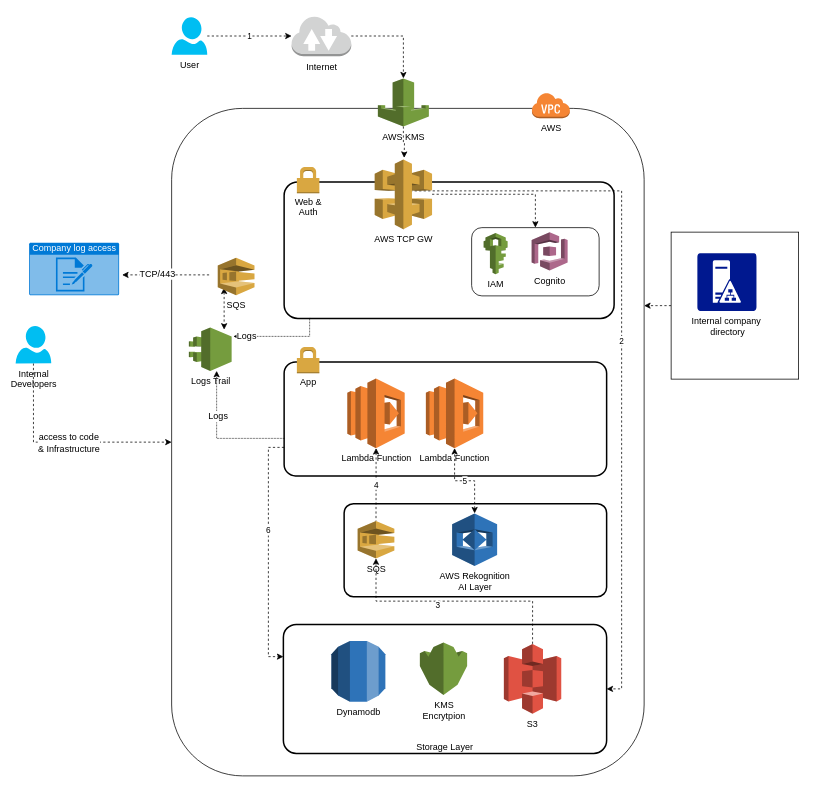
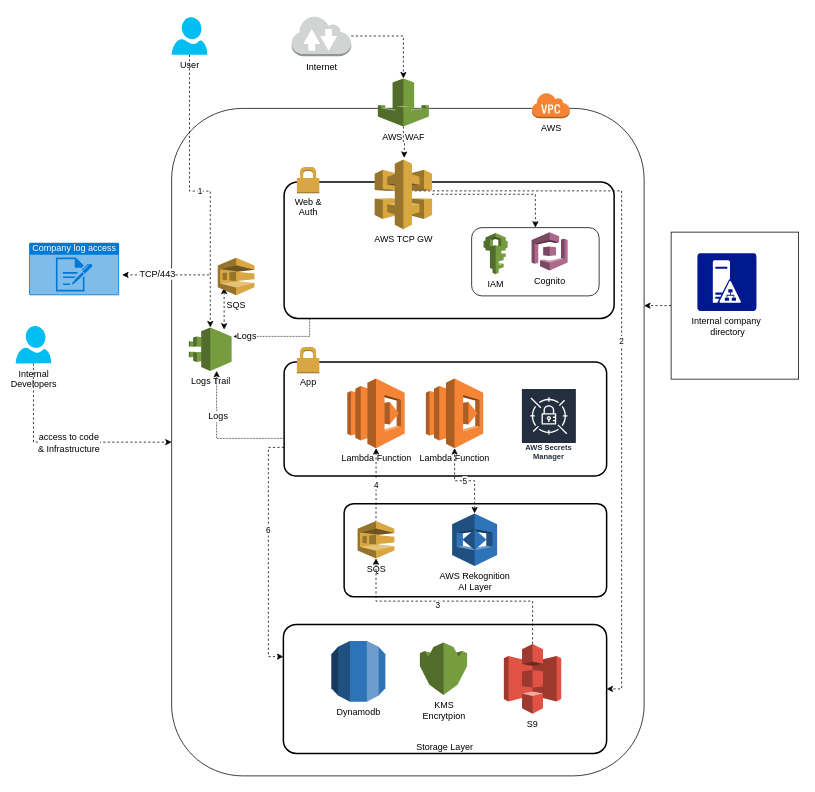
(249, 36) -> (198, 191)
(404, 137) -> (404, 137)
none -> (549, 426)
(533, 724) -> (533, 724)
